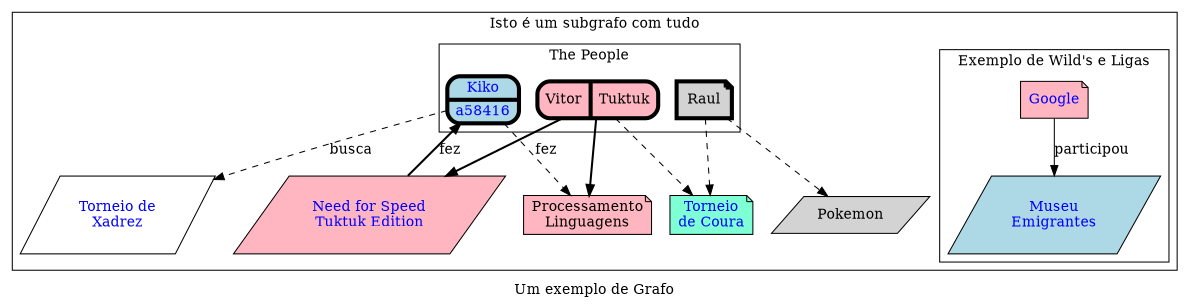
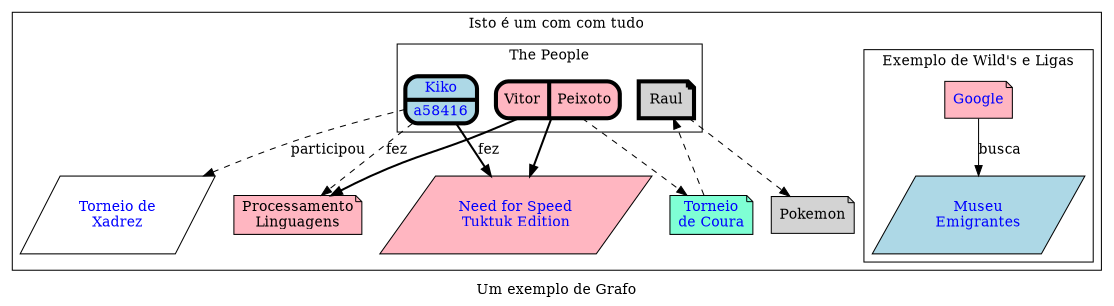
(595, 24) -> (557, 24)
(624, 99) -> (584, 99)
(351, 150) -> (328, 150)
(1092, 150) -> (1000, 150)
(707, 152) -> (691, 162)
(430, 153) -> (471, 145)
(851, 215) -> (813, 215)
